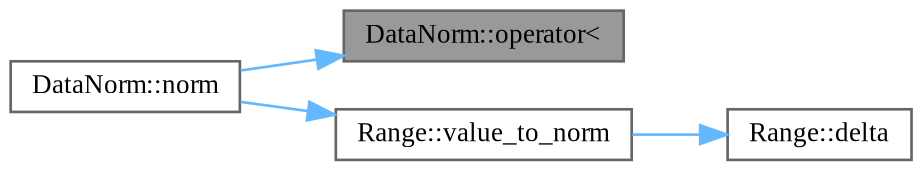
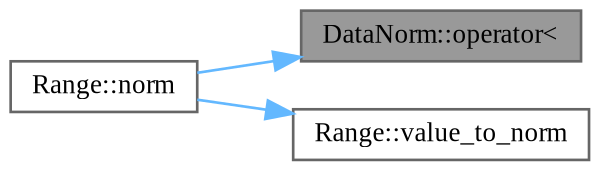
(125, 87) -> (104, 87)
(820, 135) -> none
